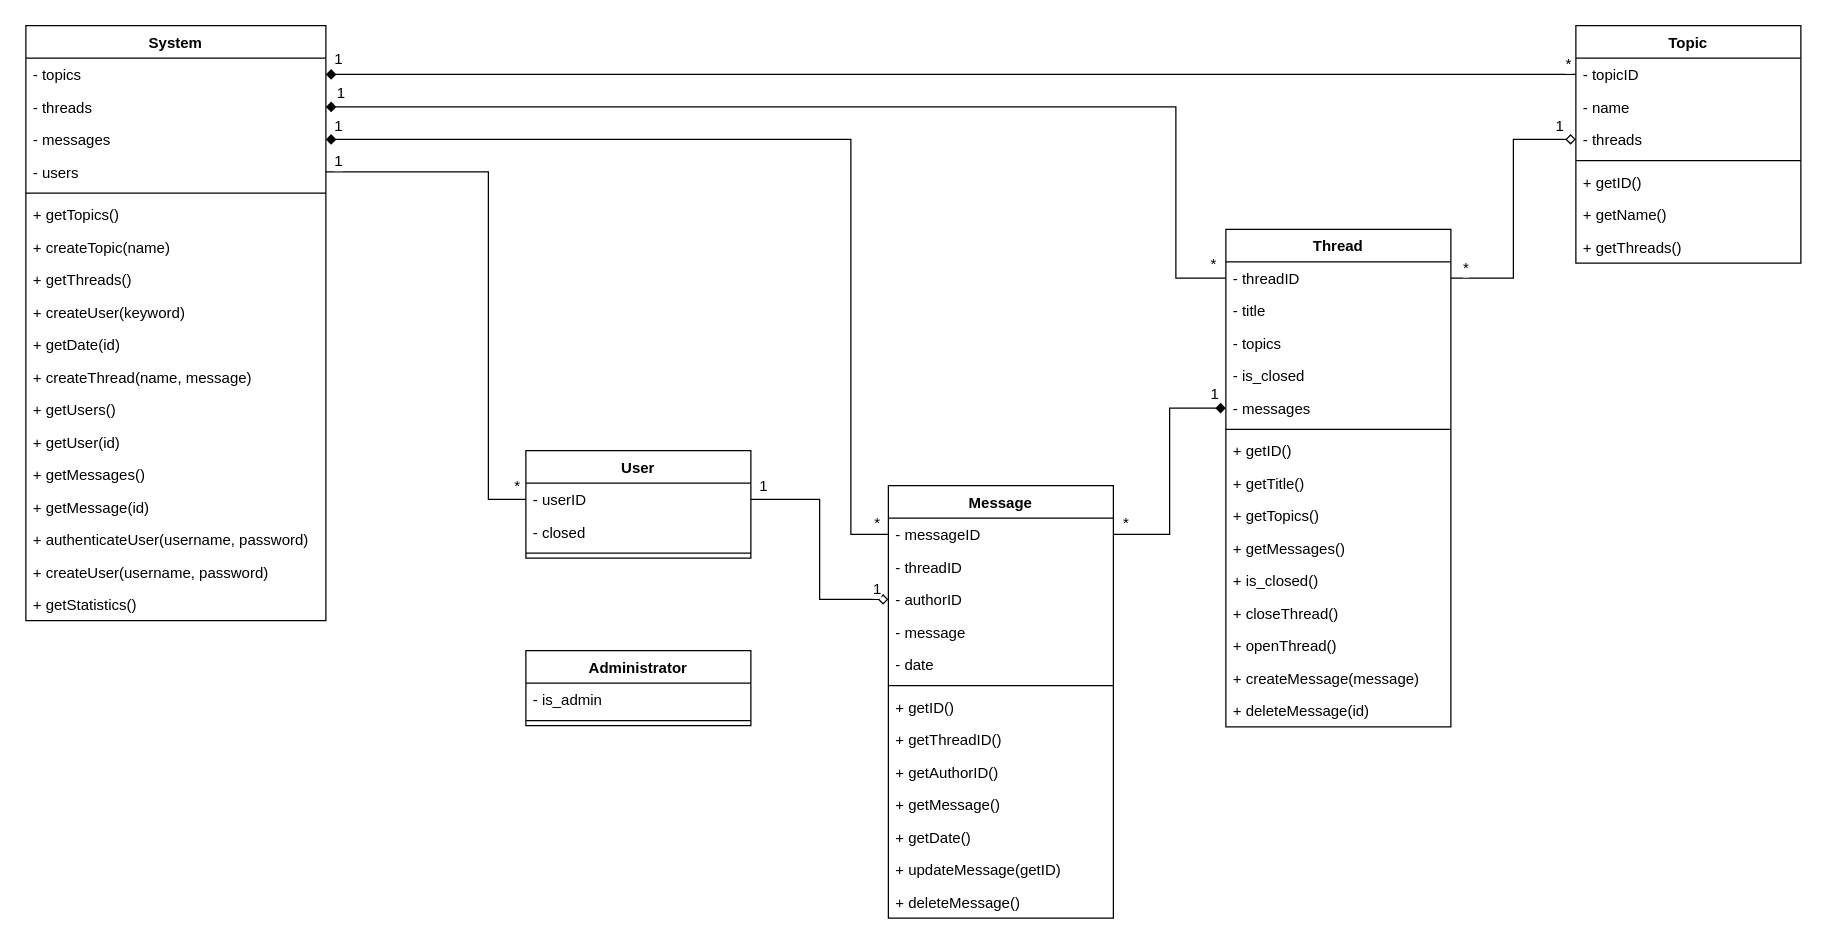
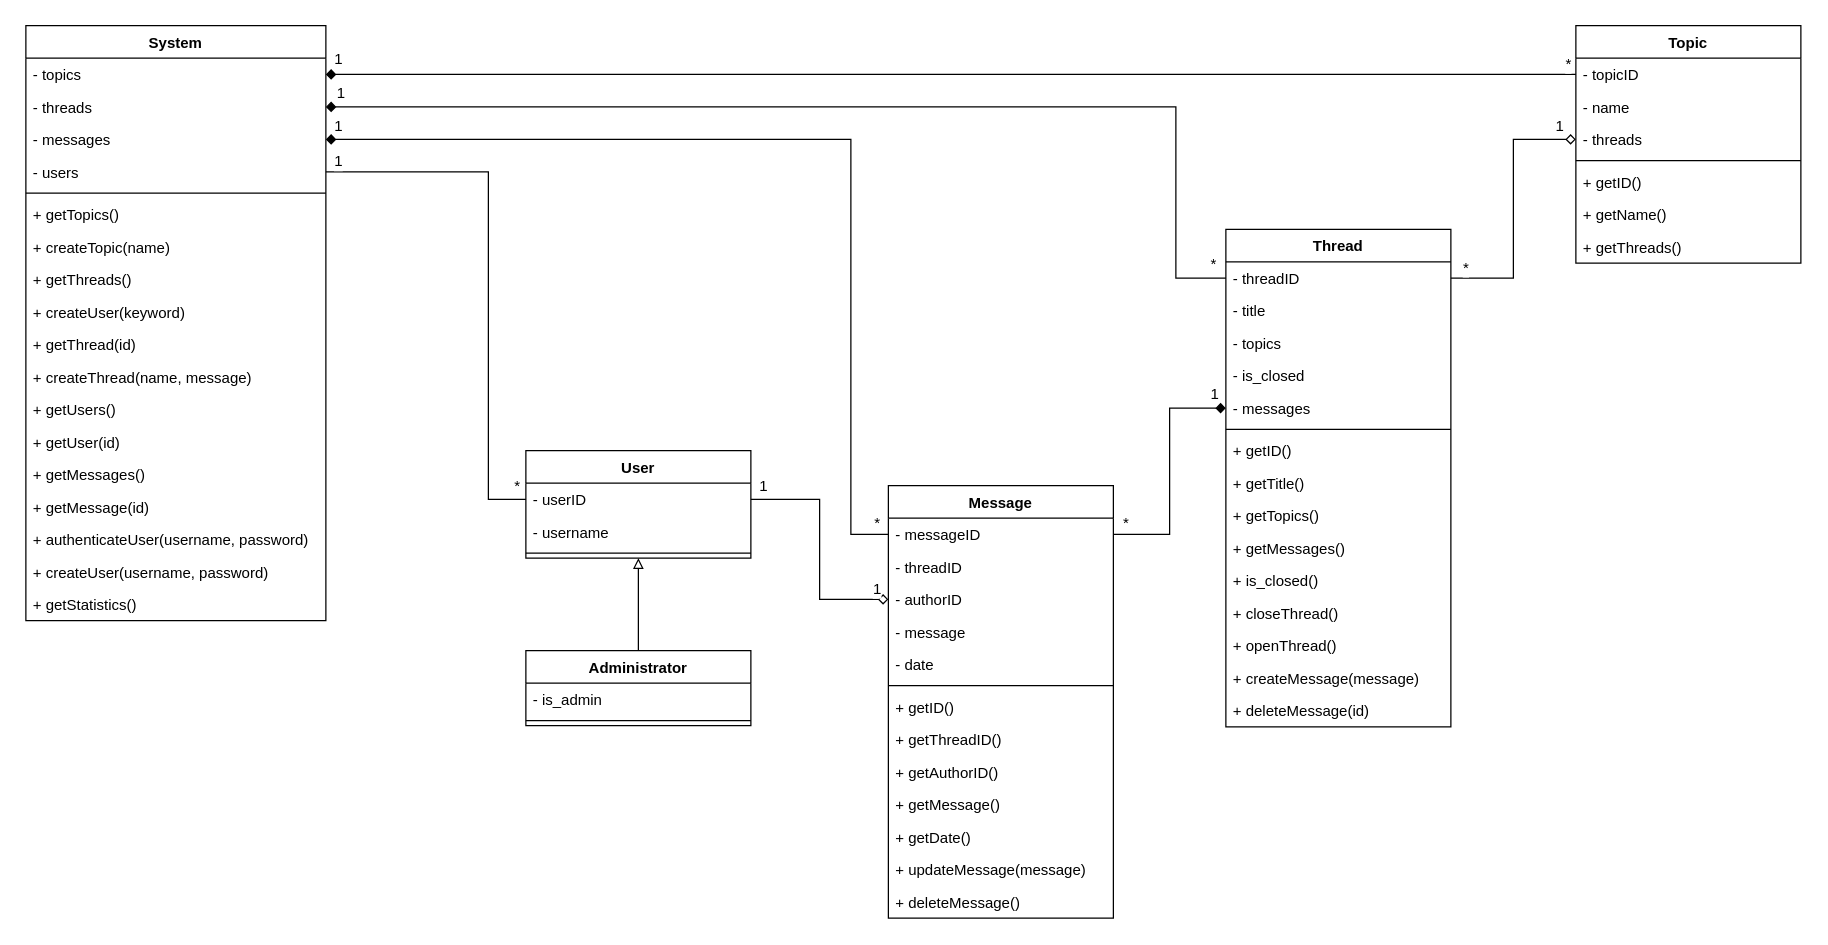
(83, 345) -> (92, 345)
(562, 533) -> (573, 533)
none -> (638, 609)
(985, 870) -> (994, 870)
